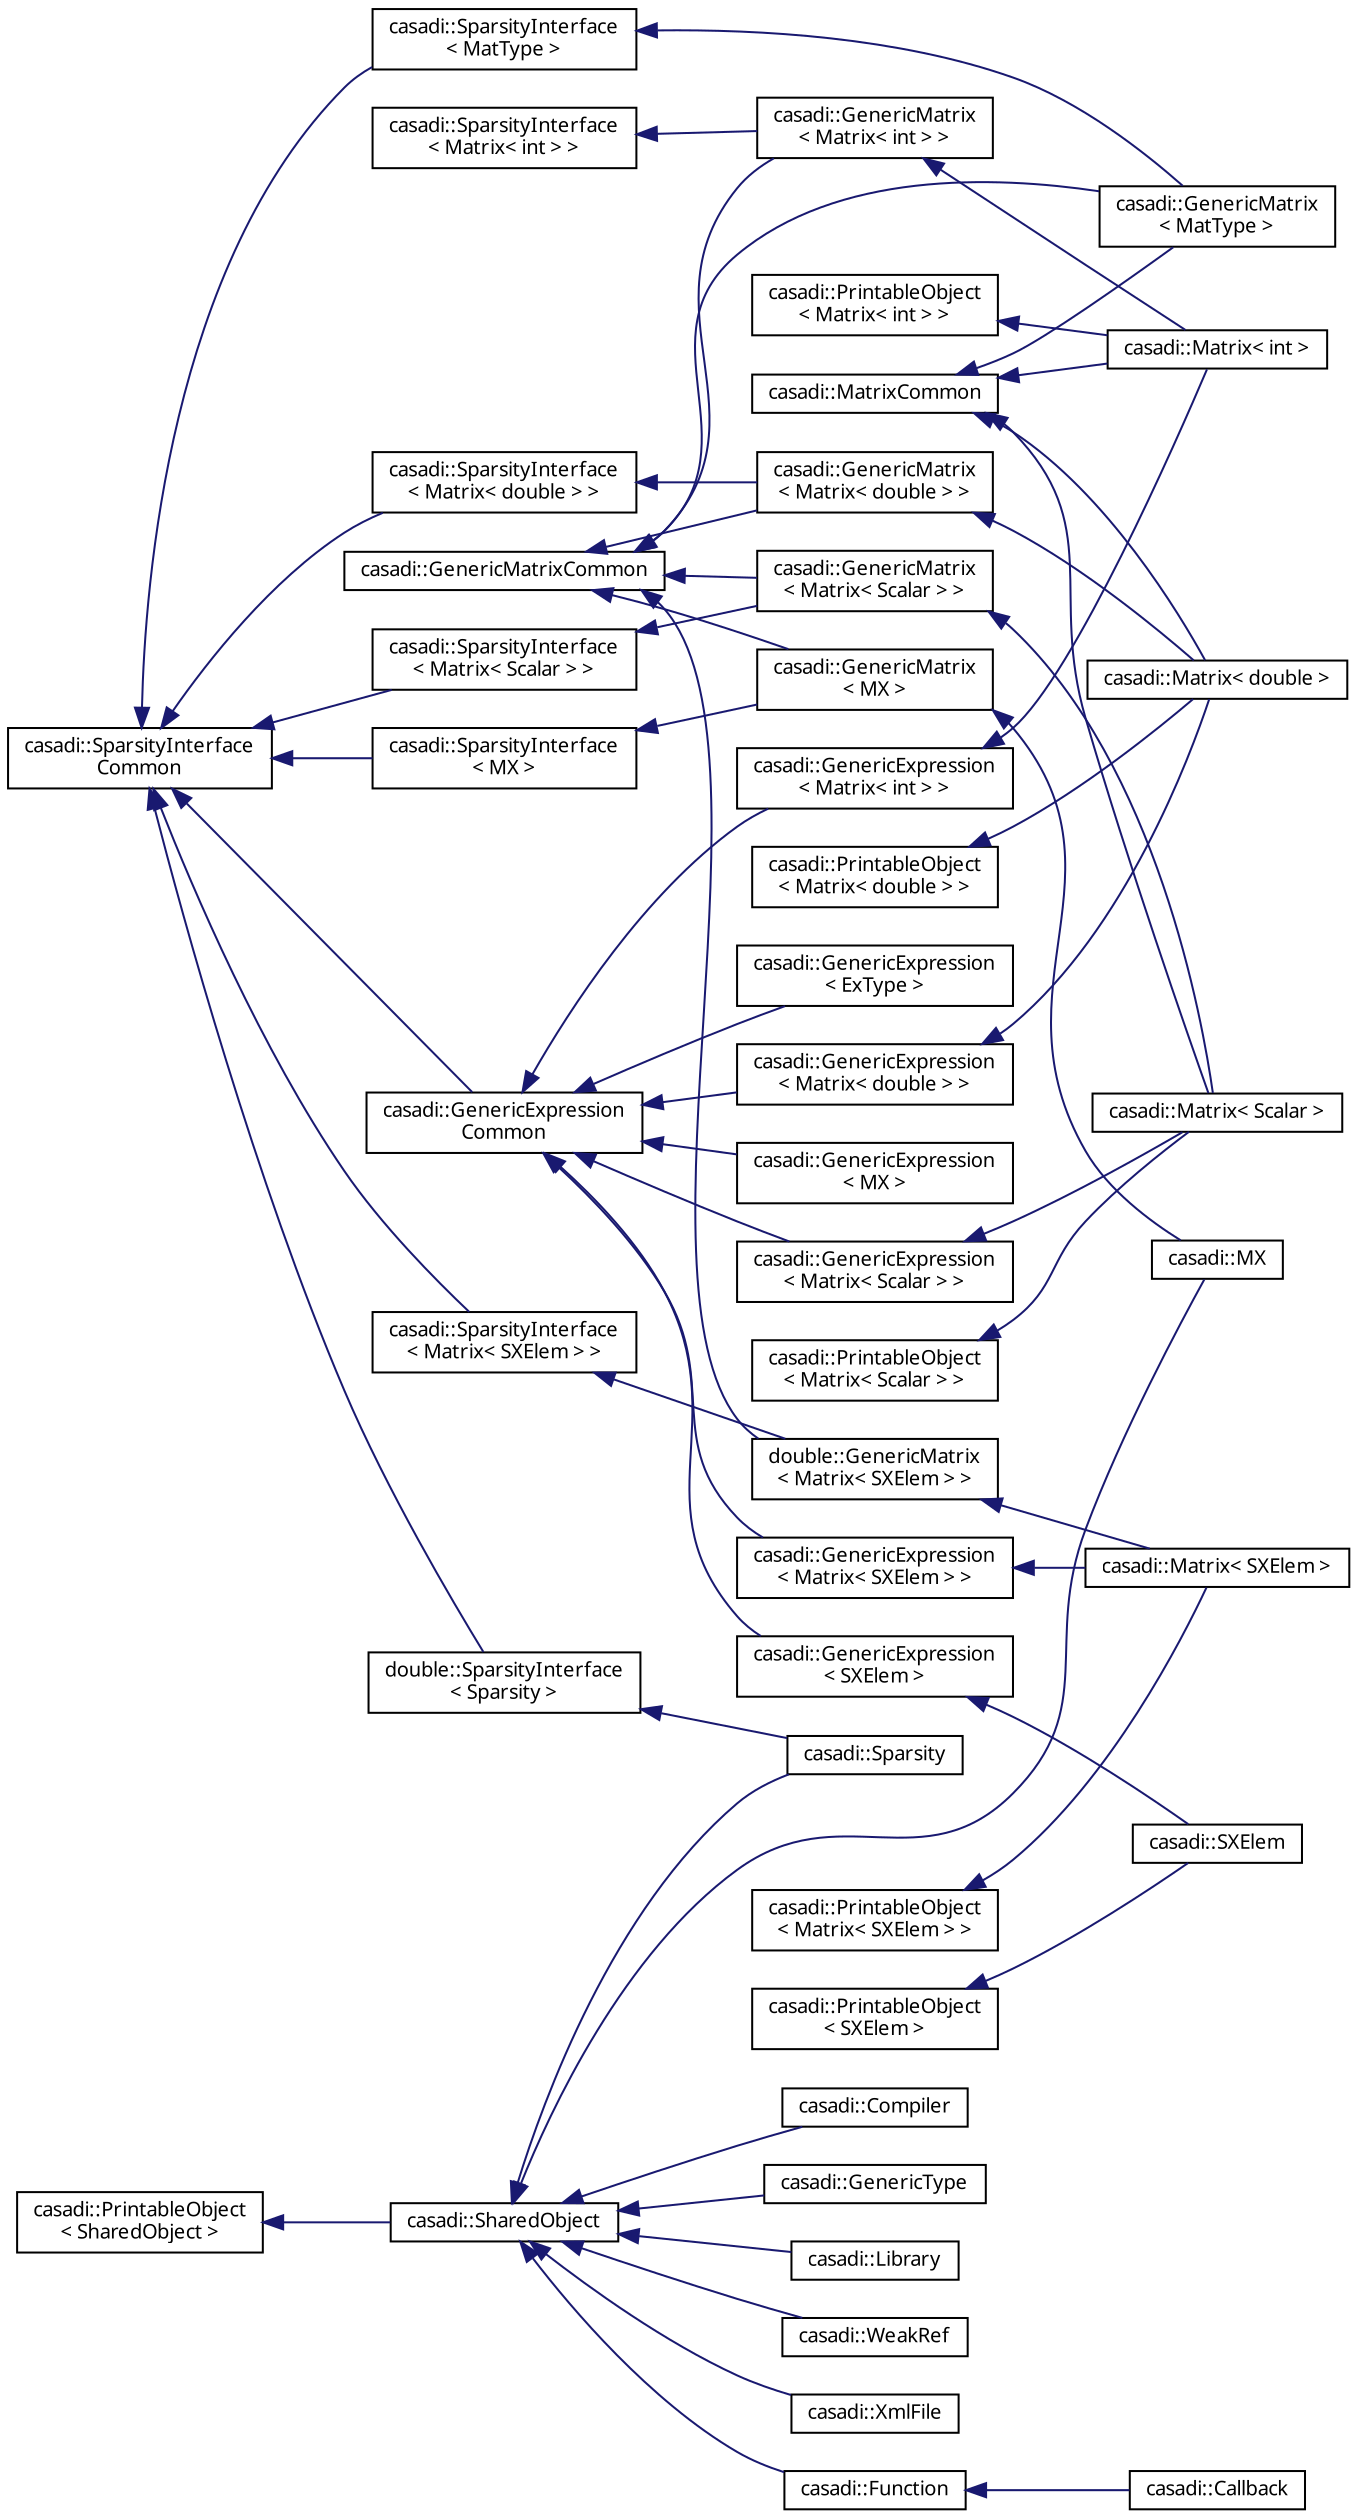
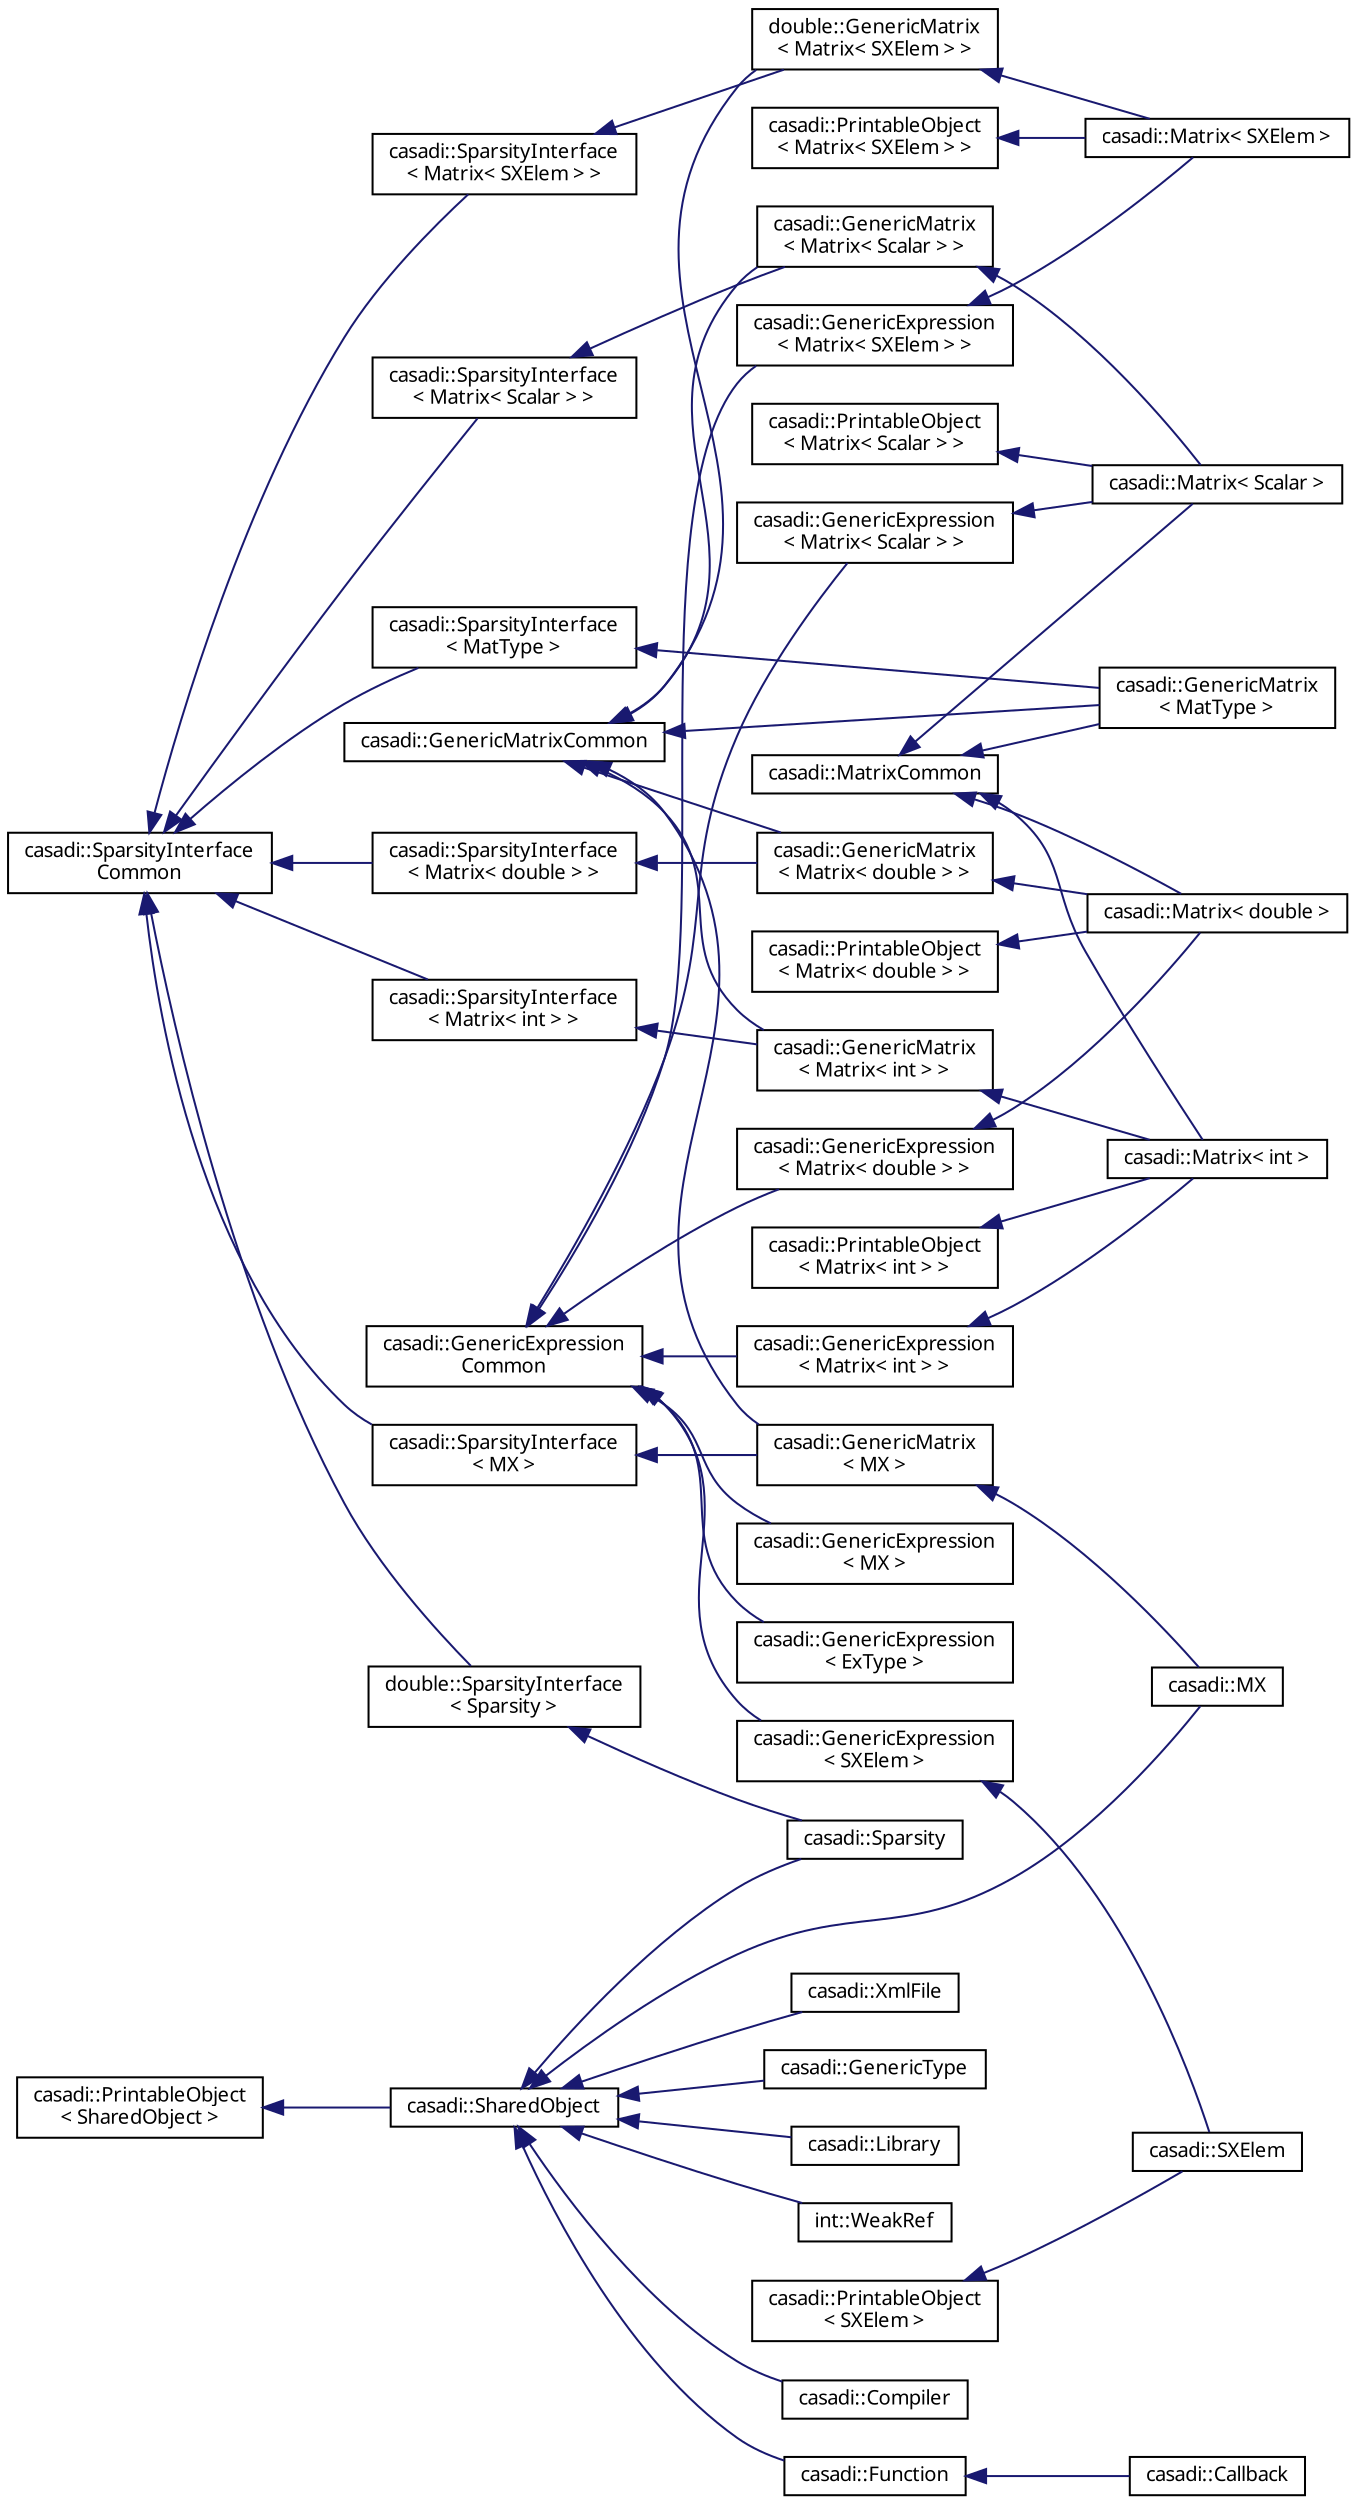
(330, 948) -> (332, 940)
(875, 2337) -> (875, 2222)
